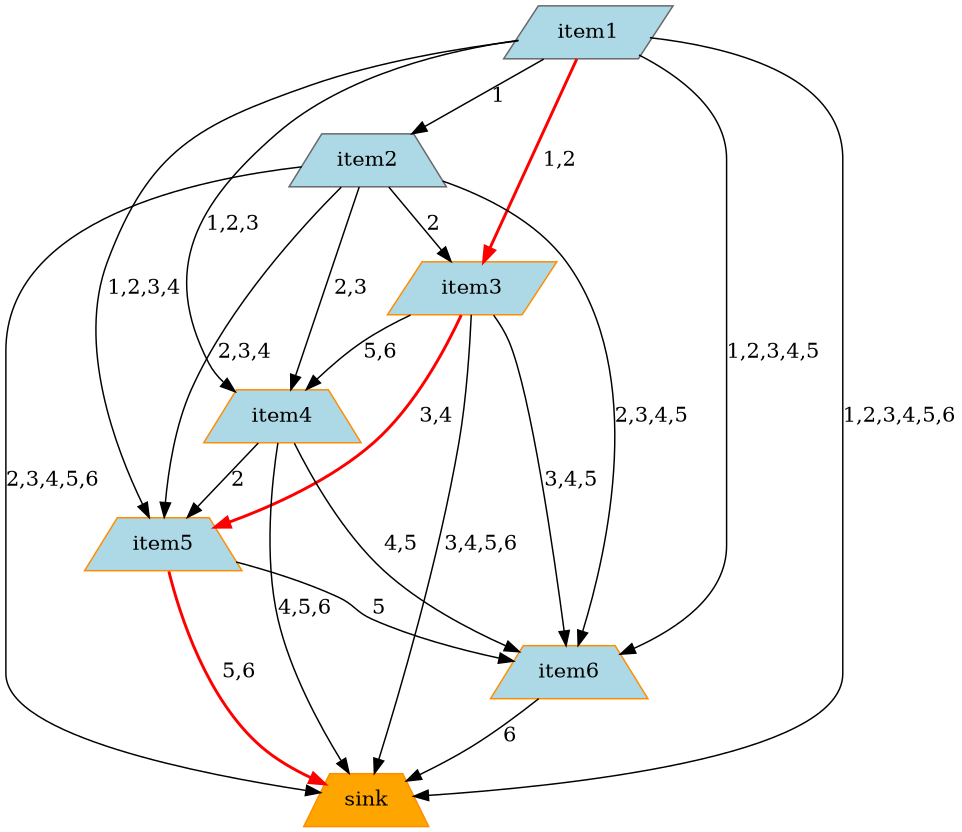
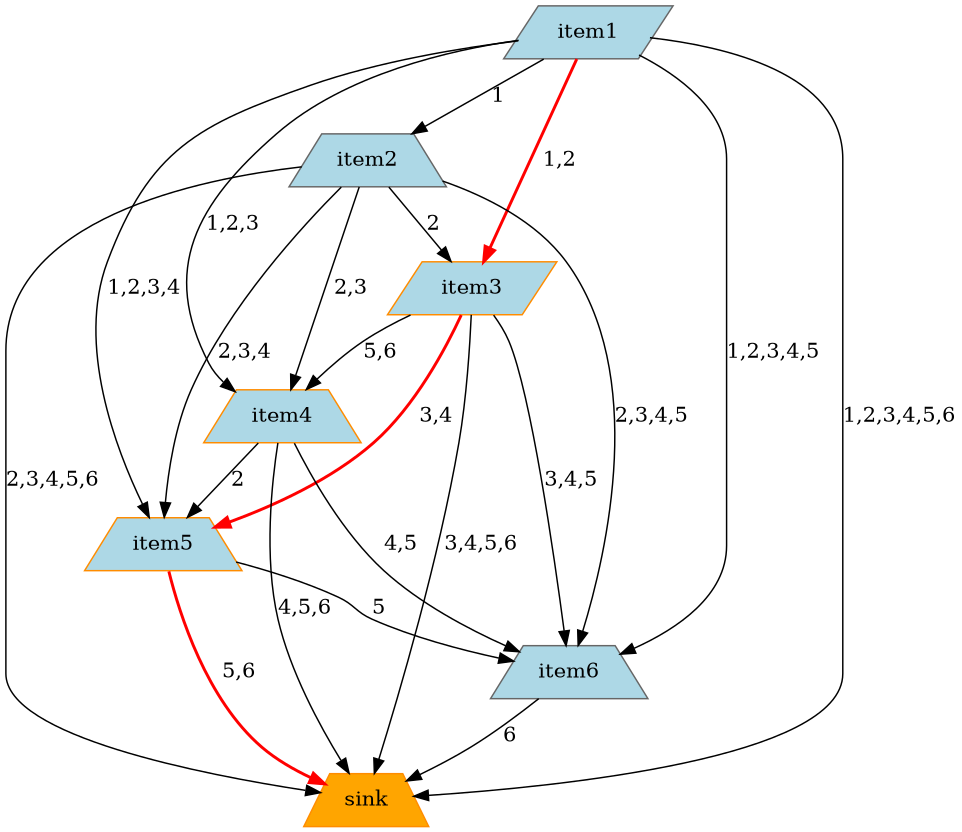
(569, 672) -> (569, 672)
